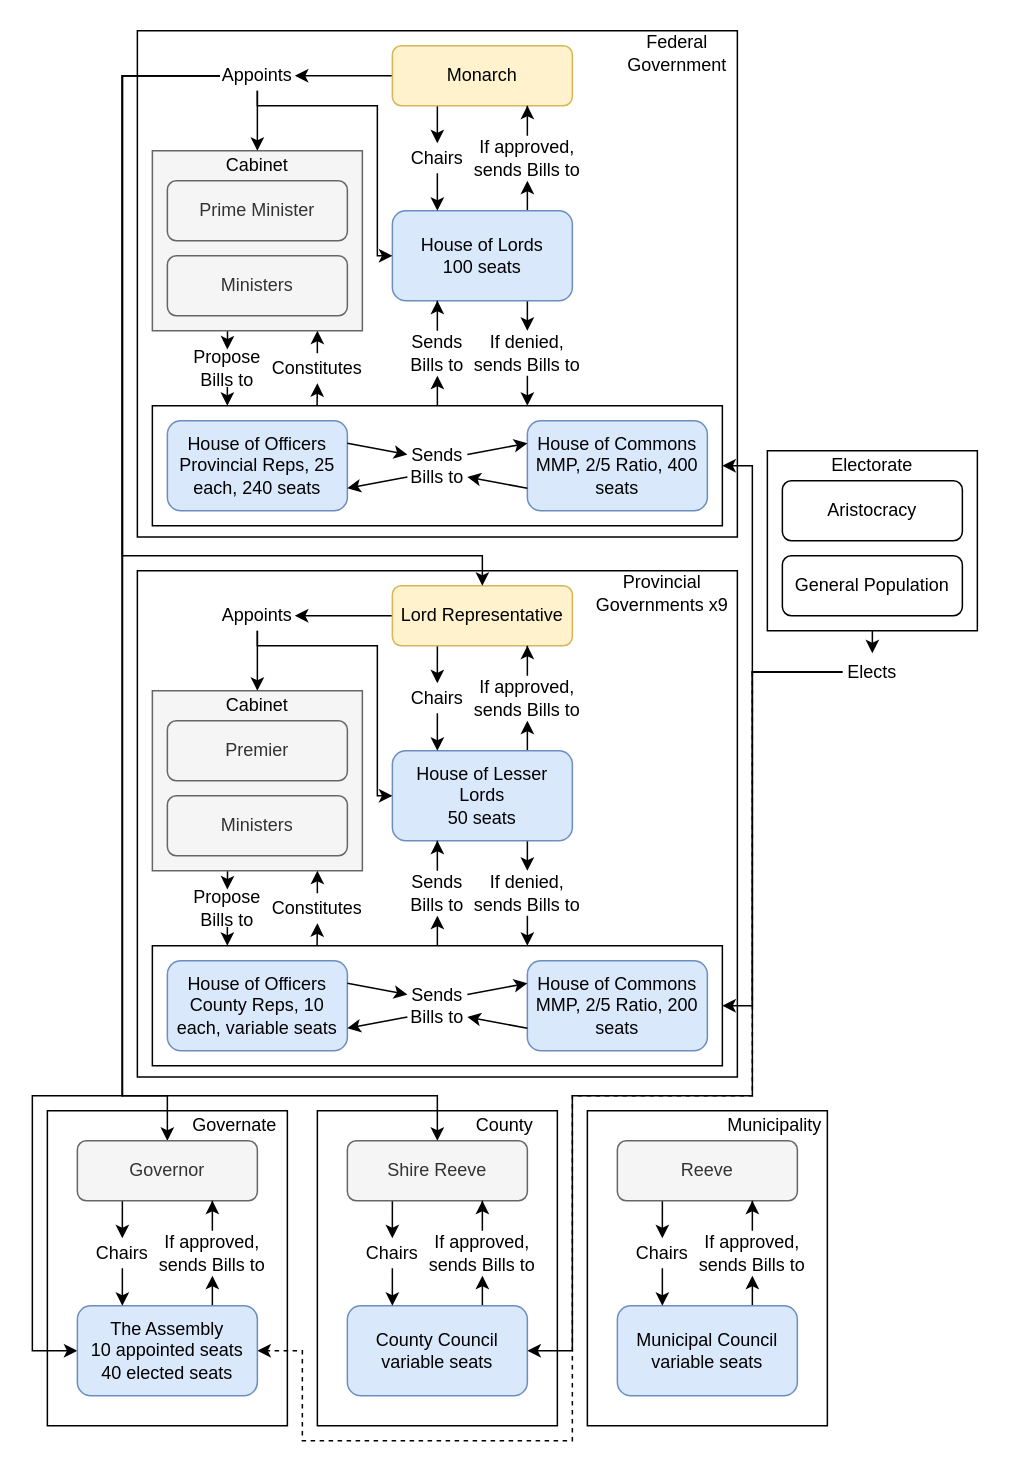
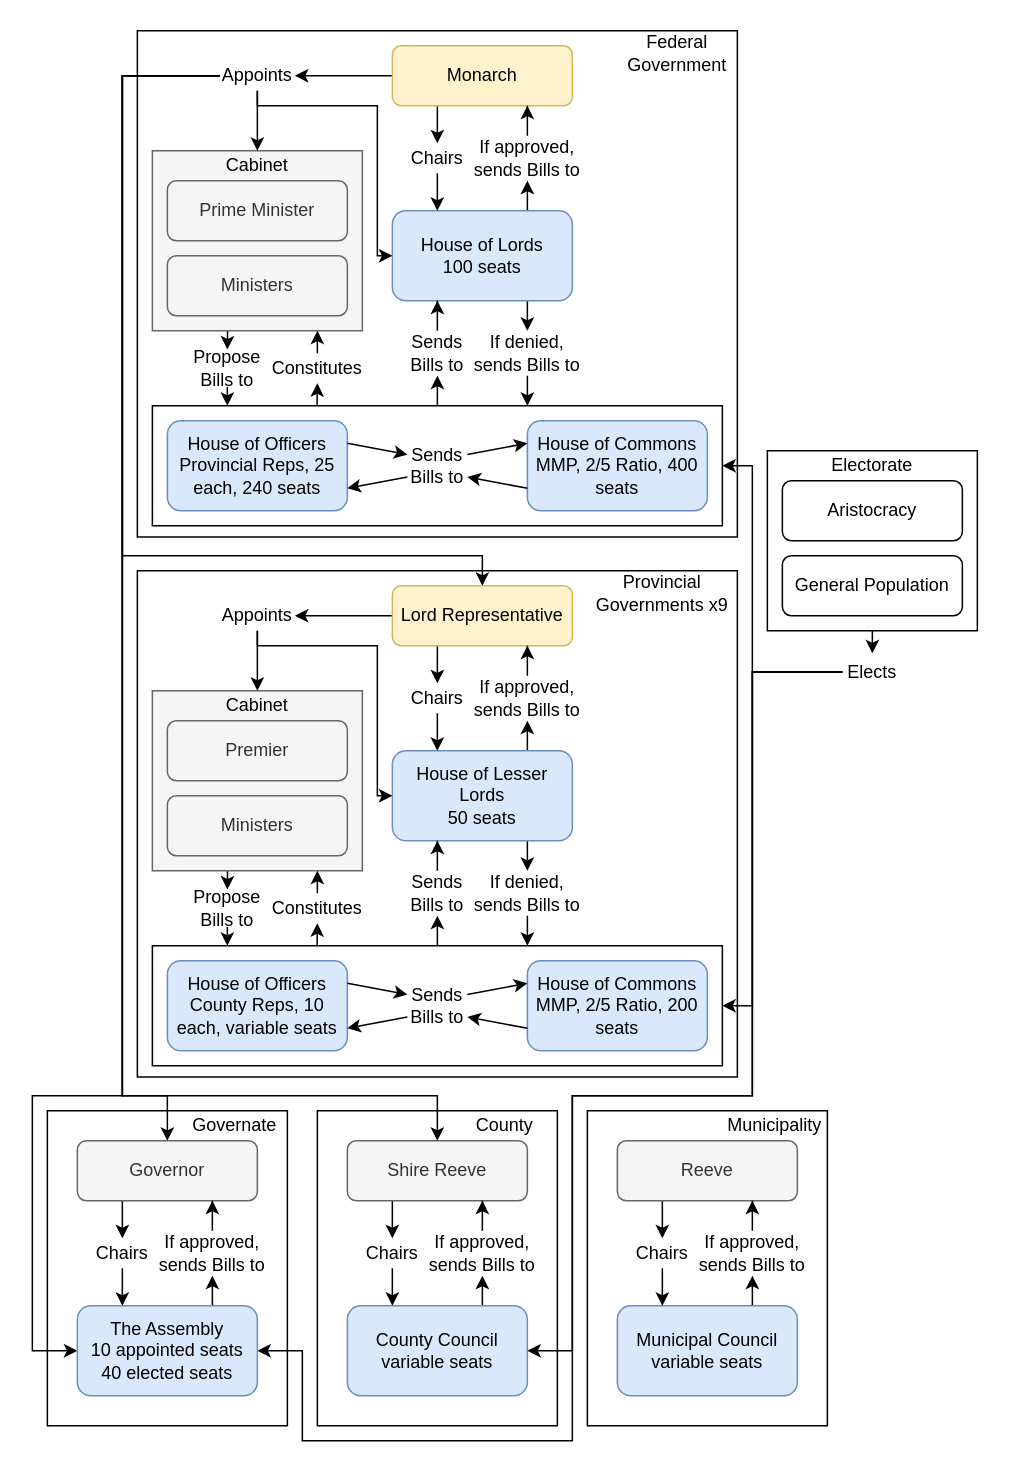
(420, 1441) -> (420, 1441)
